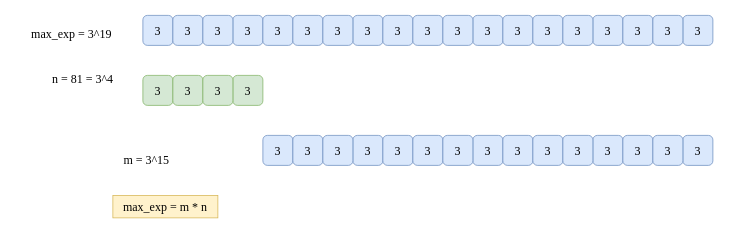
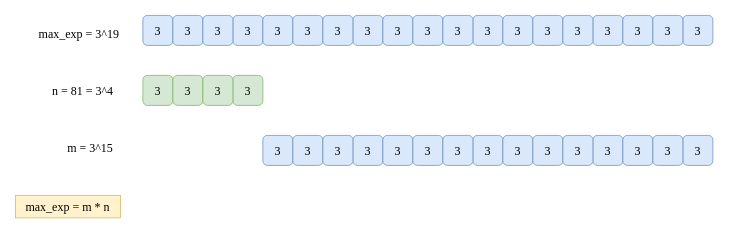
(72, 34) -> (79, 34)
(83, 79) -> (83, 90)
(147, 159) -> (90, 148)
(165, 207) -> (68, 207)
